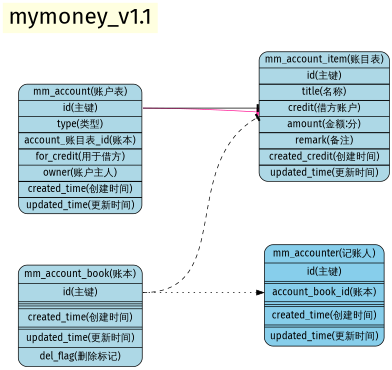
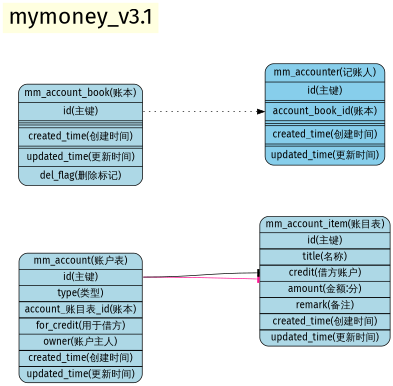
(80, 18) -> (81, 18)
(324, 157) -> (325, 321)
(206, 215) -> none
